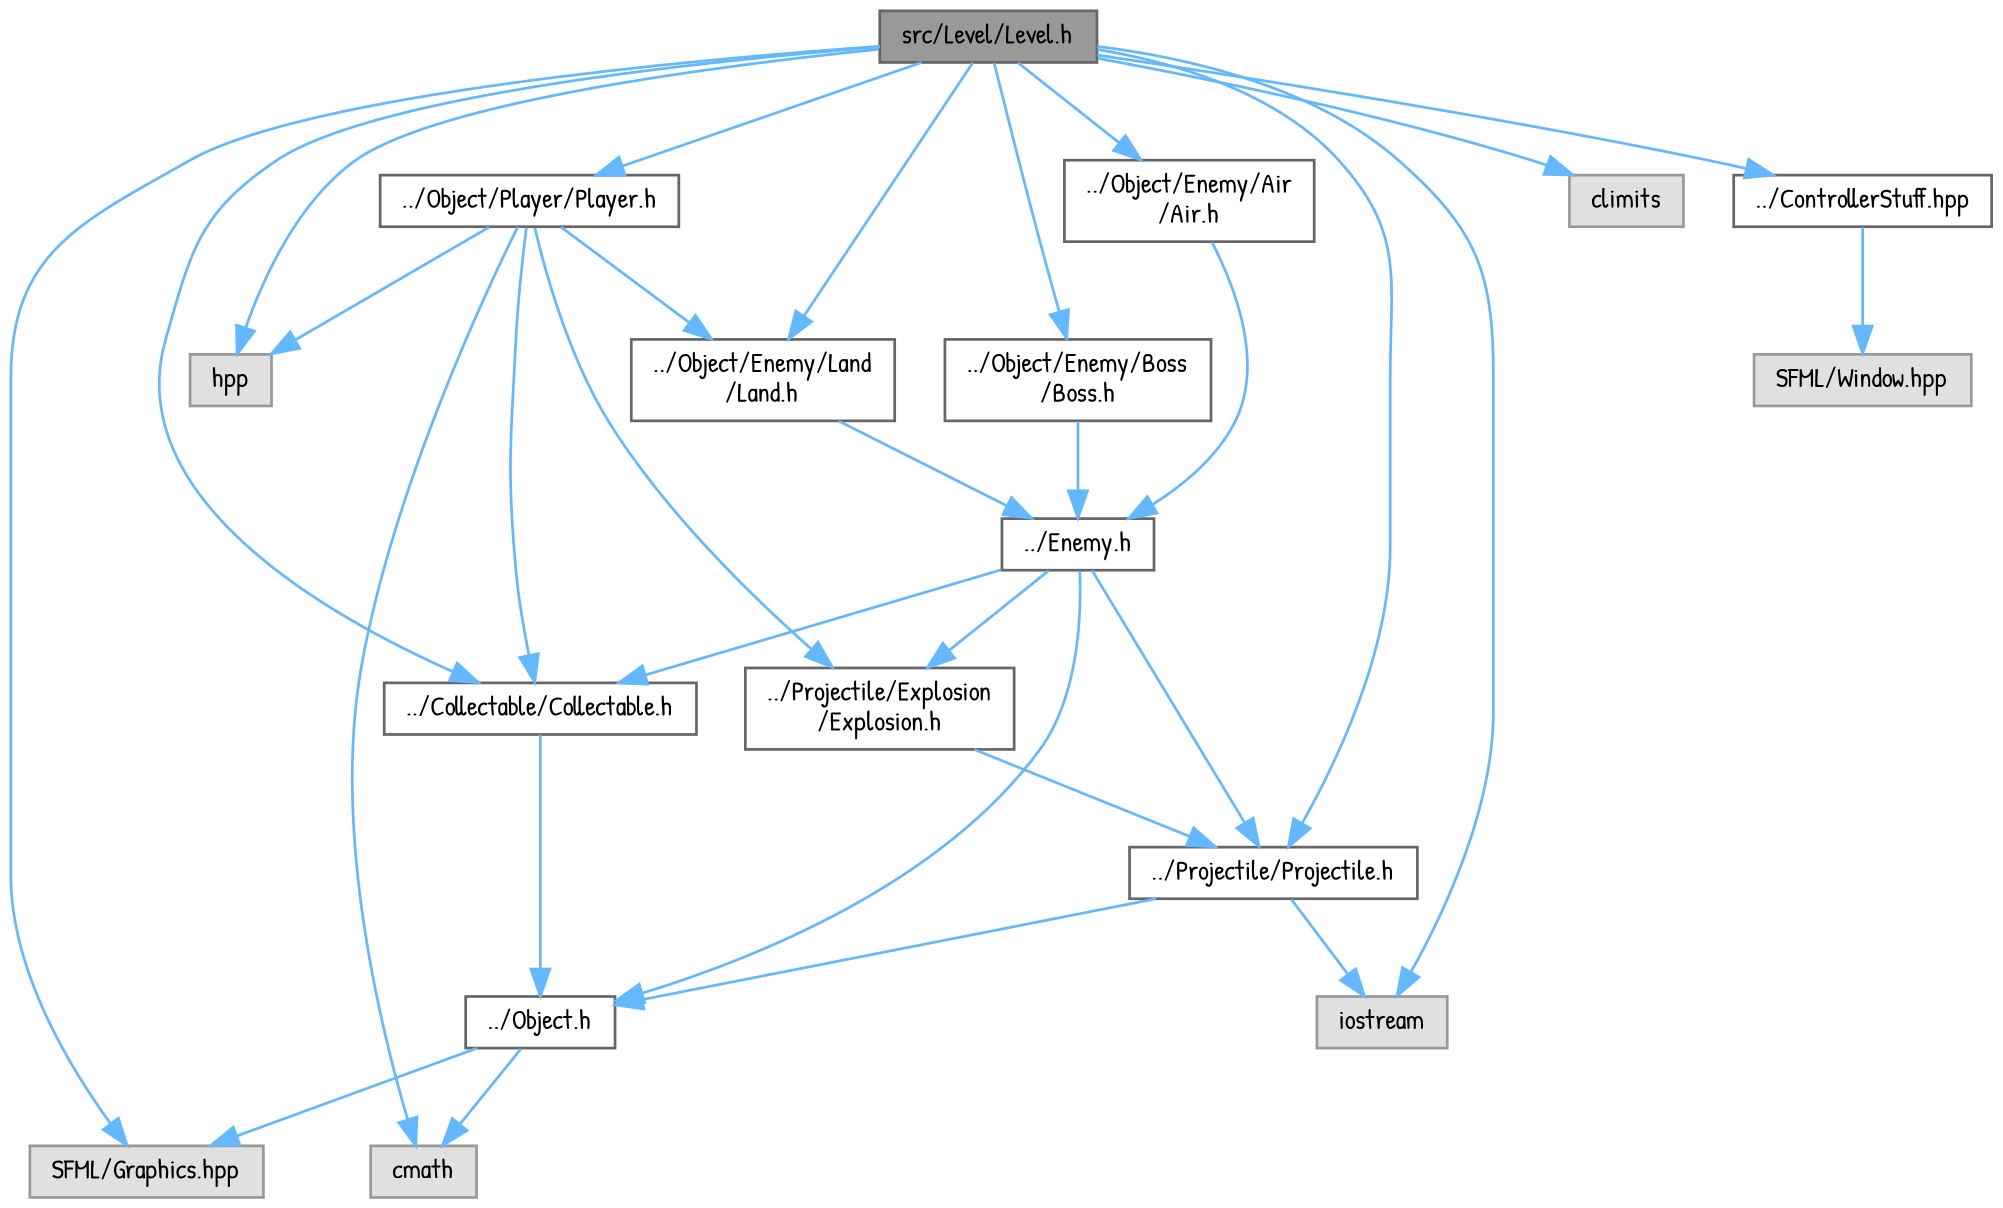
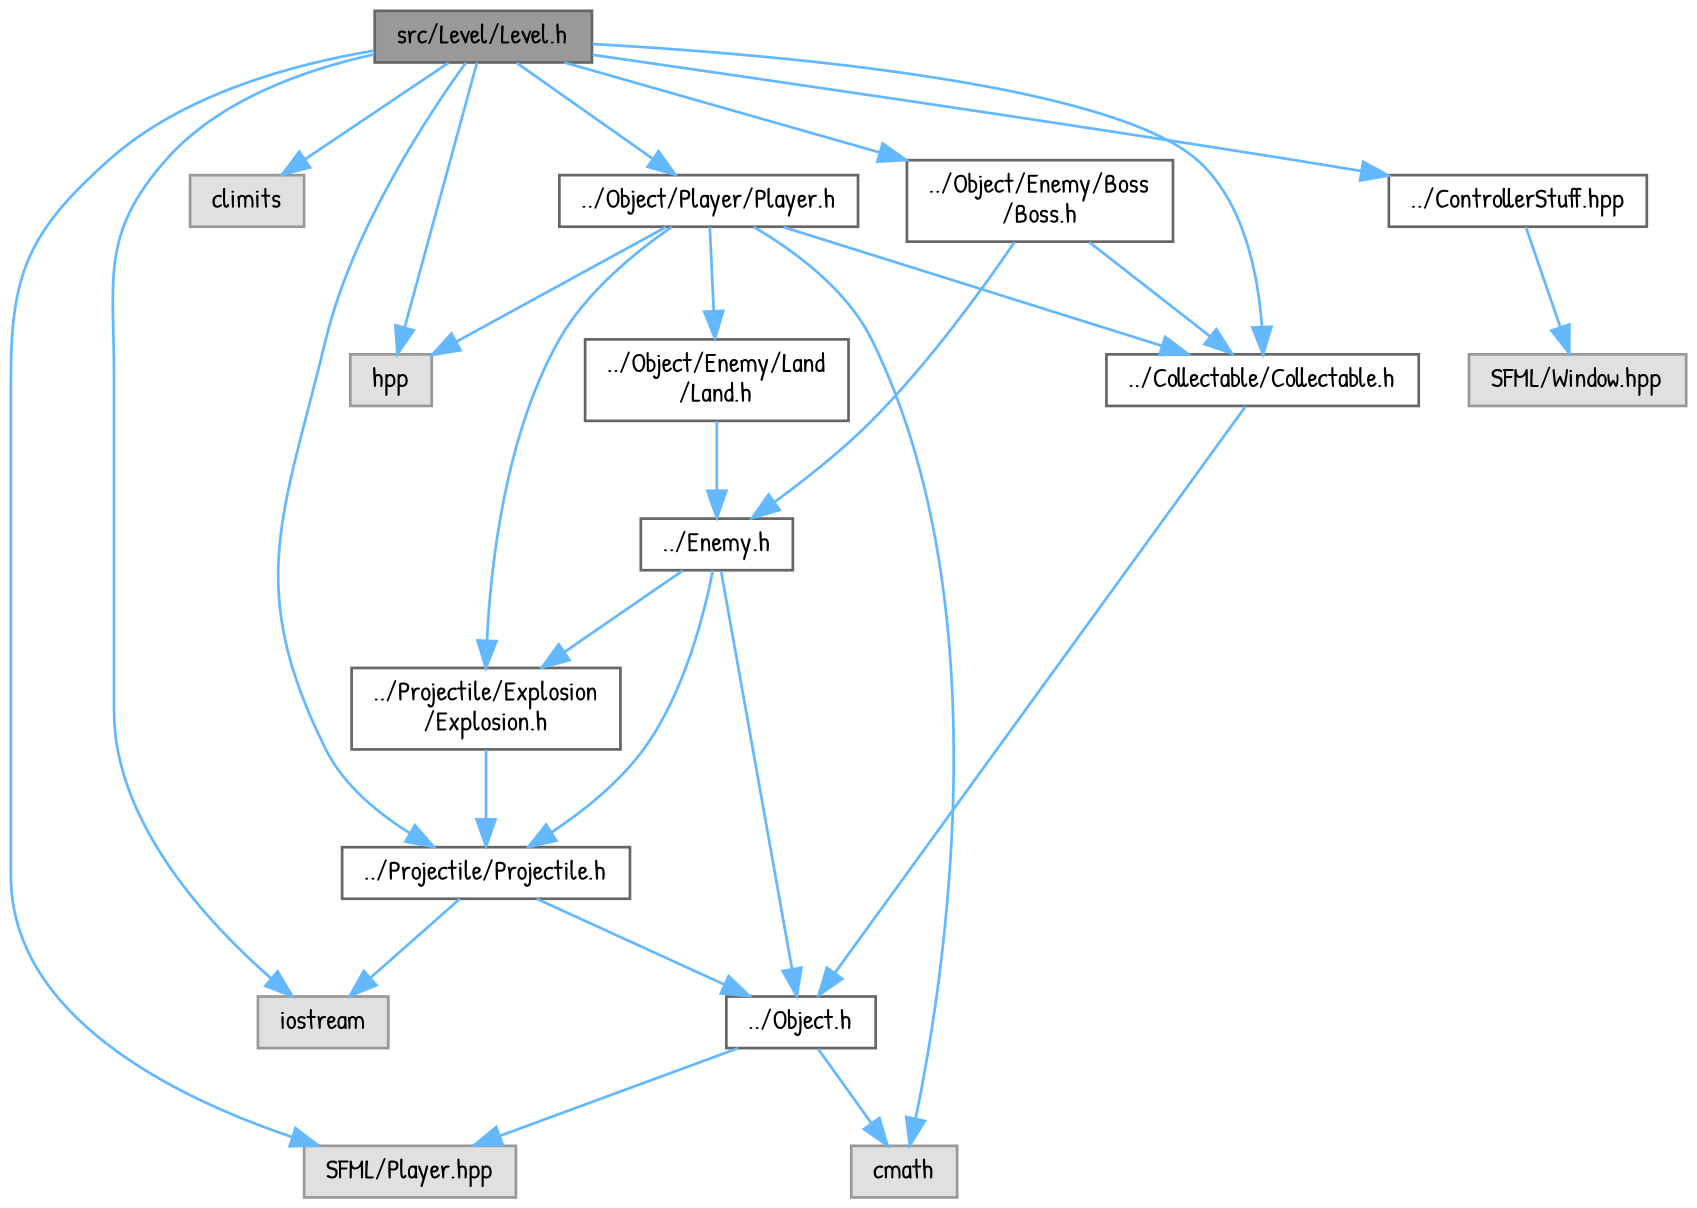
(888, 189) -> none
(1189, 201) -> none
(823, 622) -> (1150, 289)
(147, 1172) -> (410, 1172)
